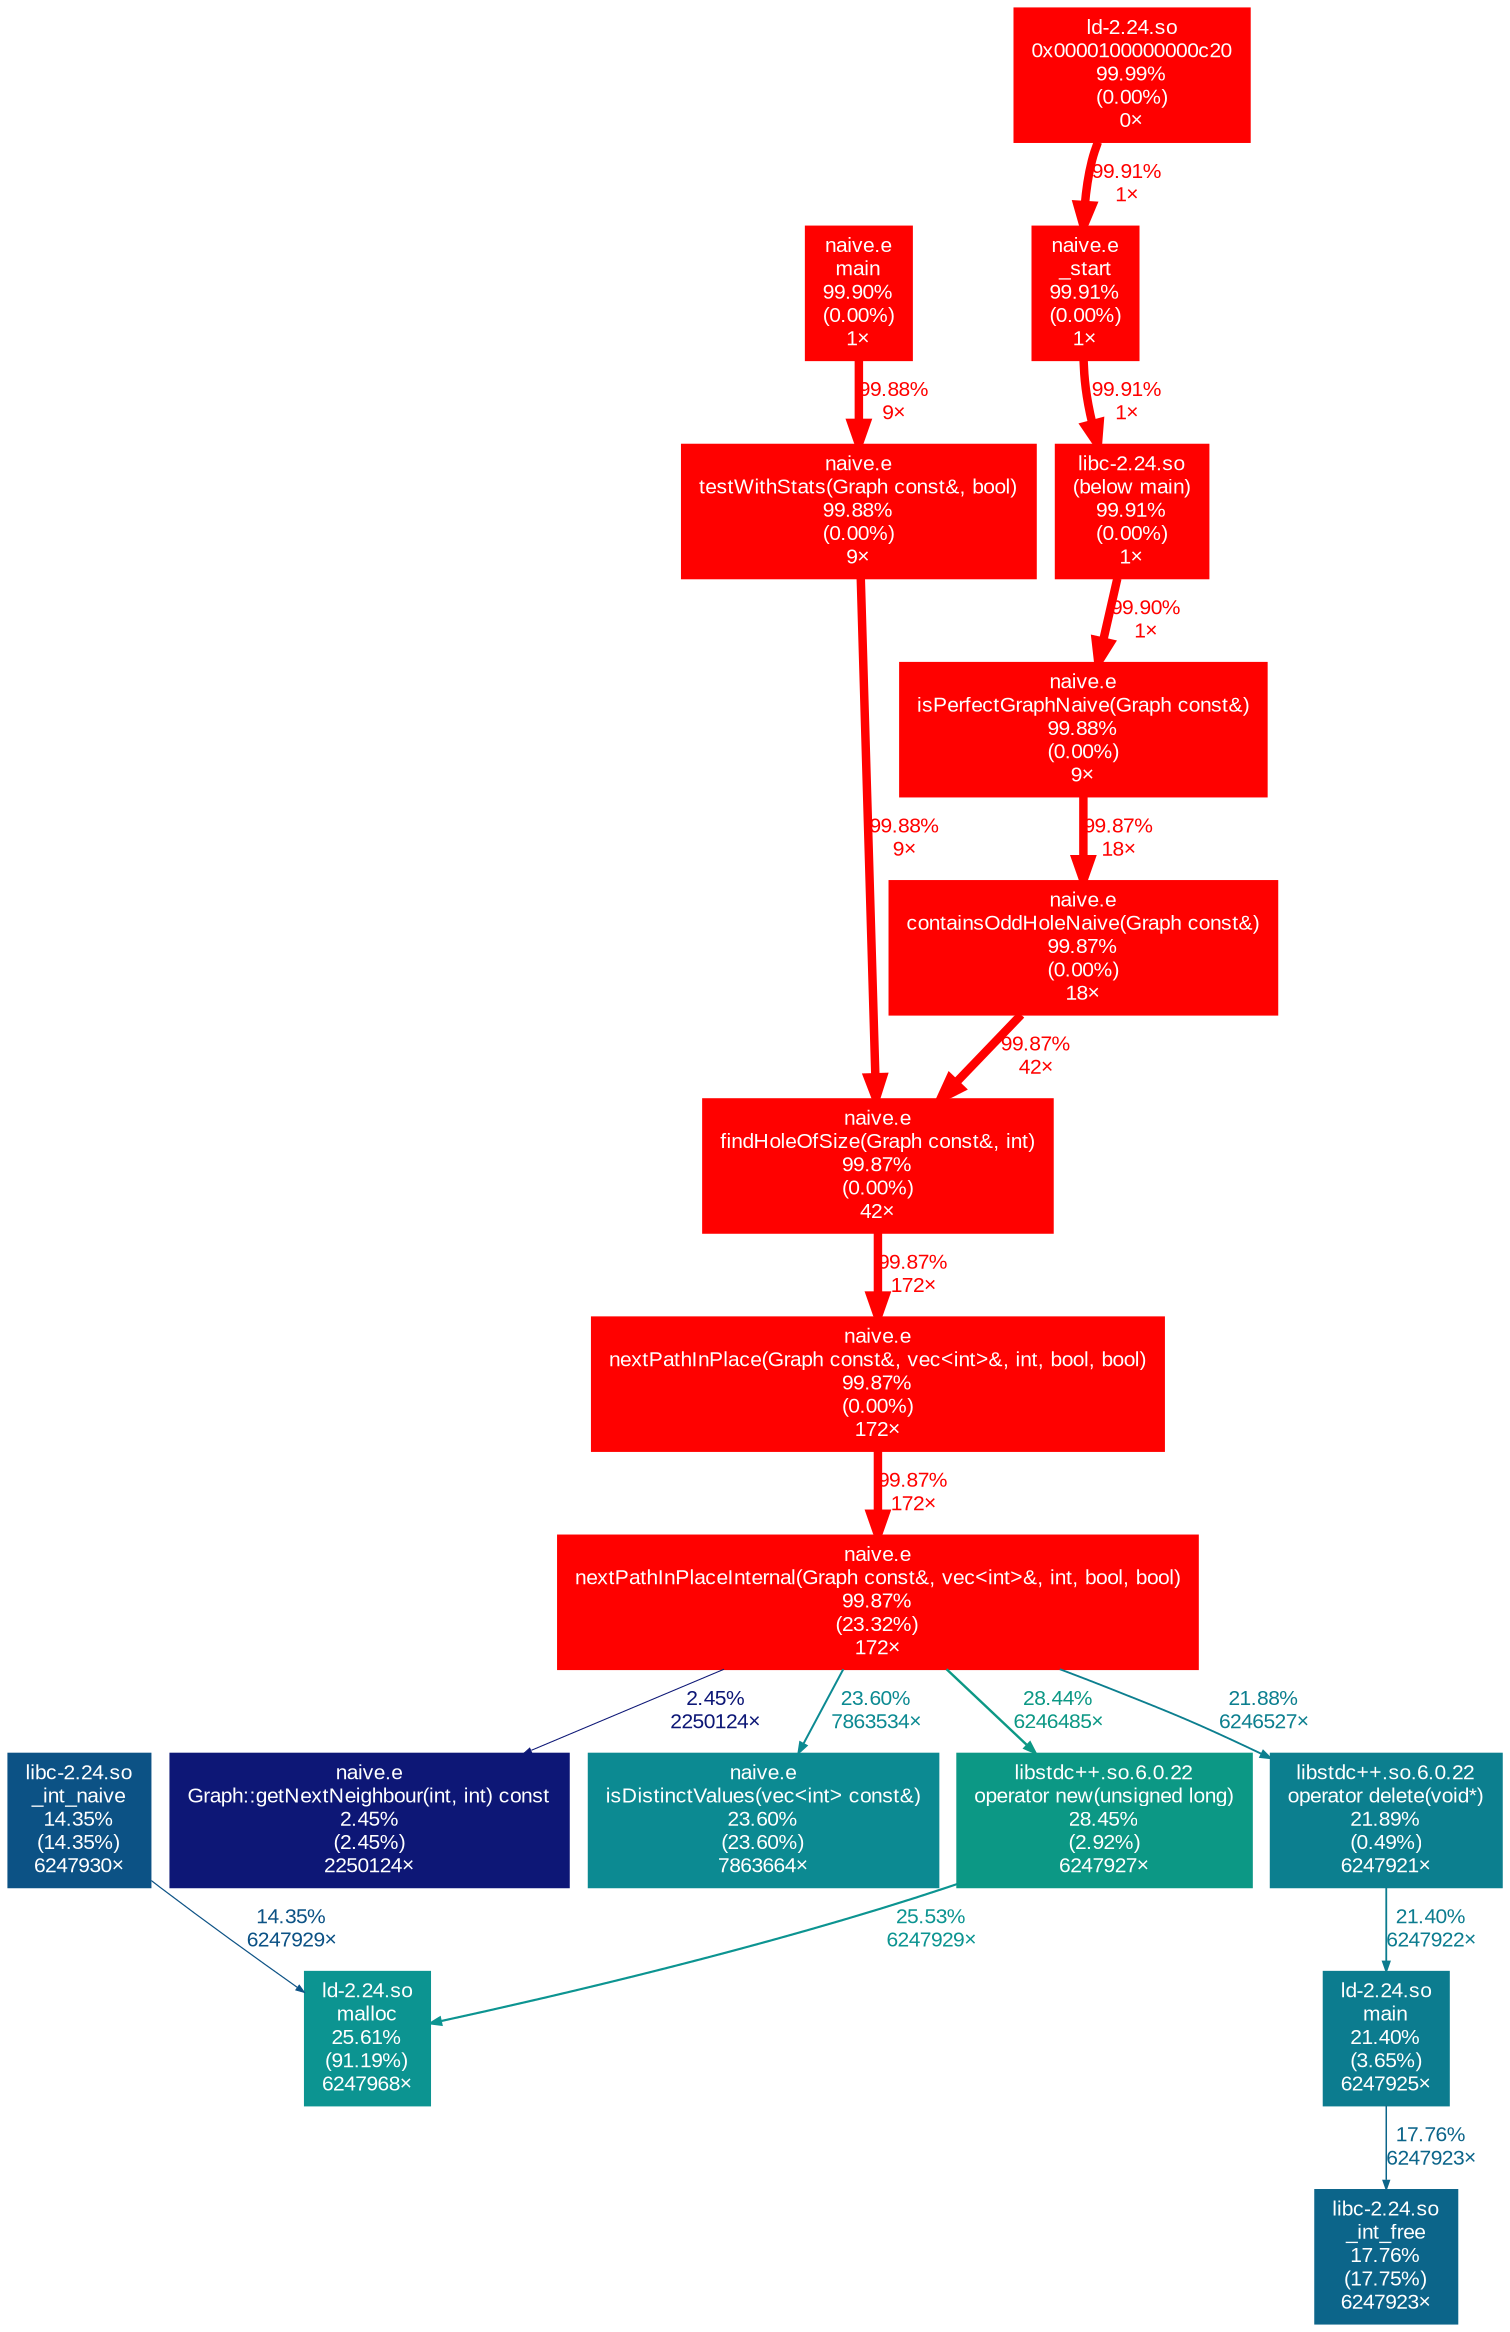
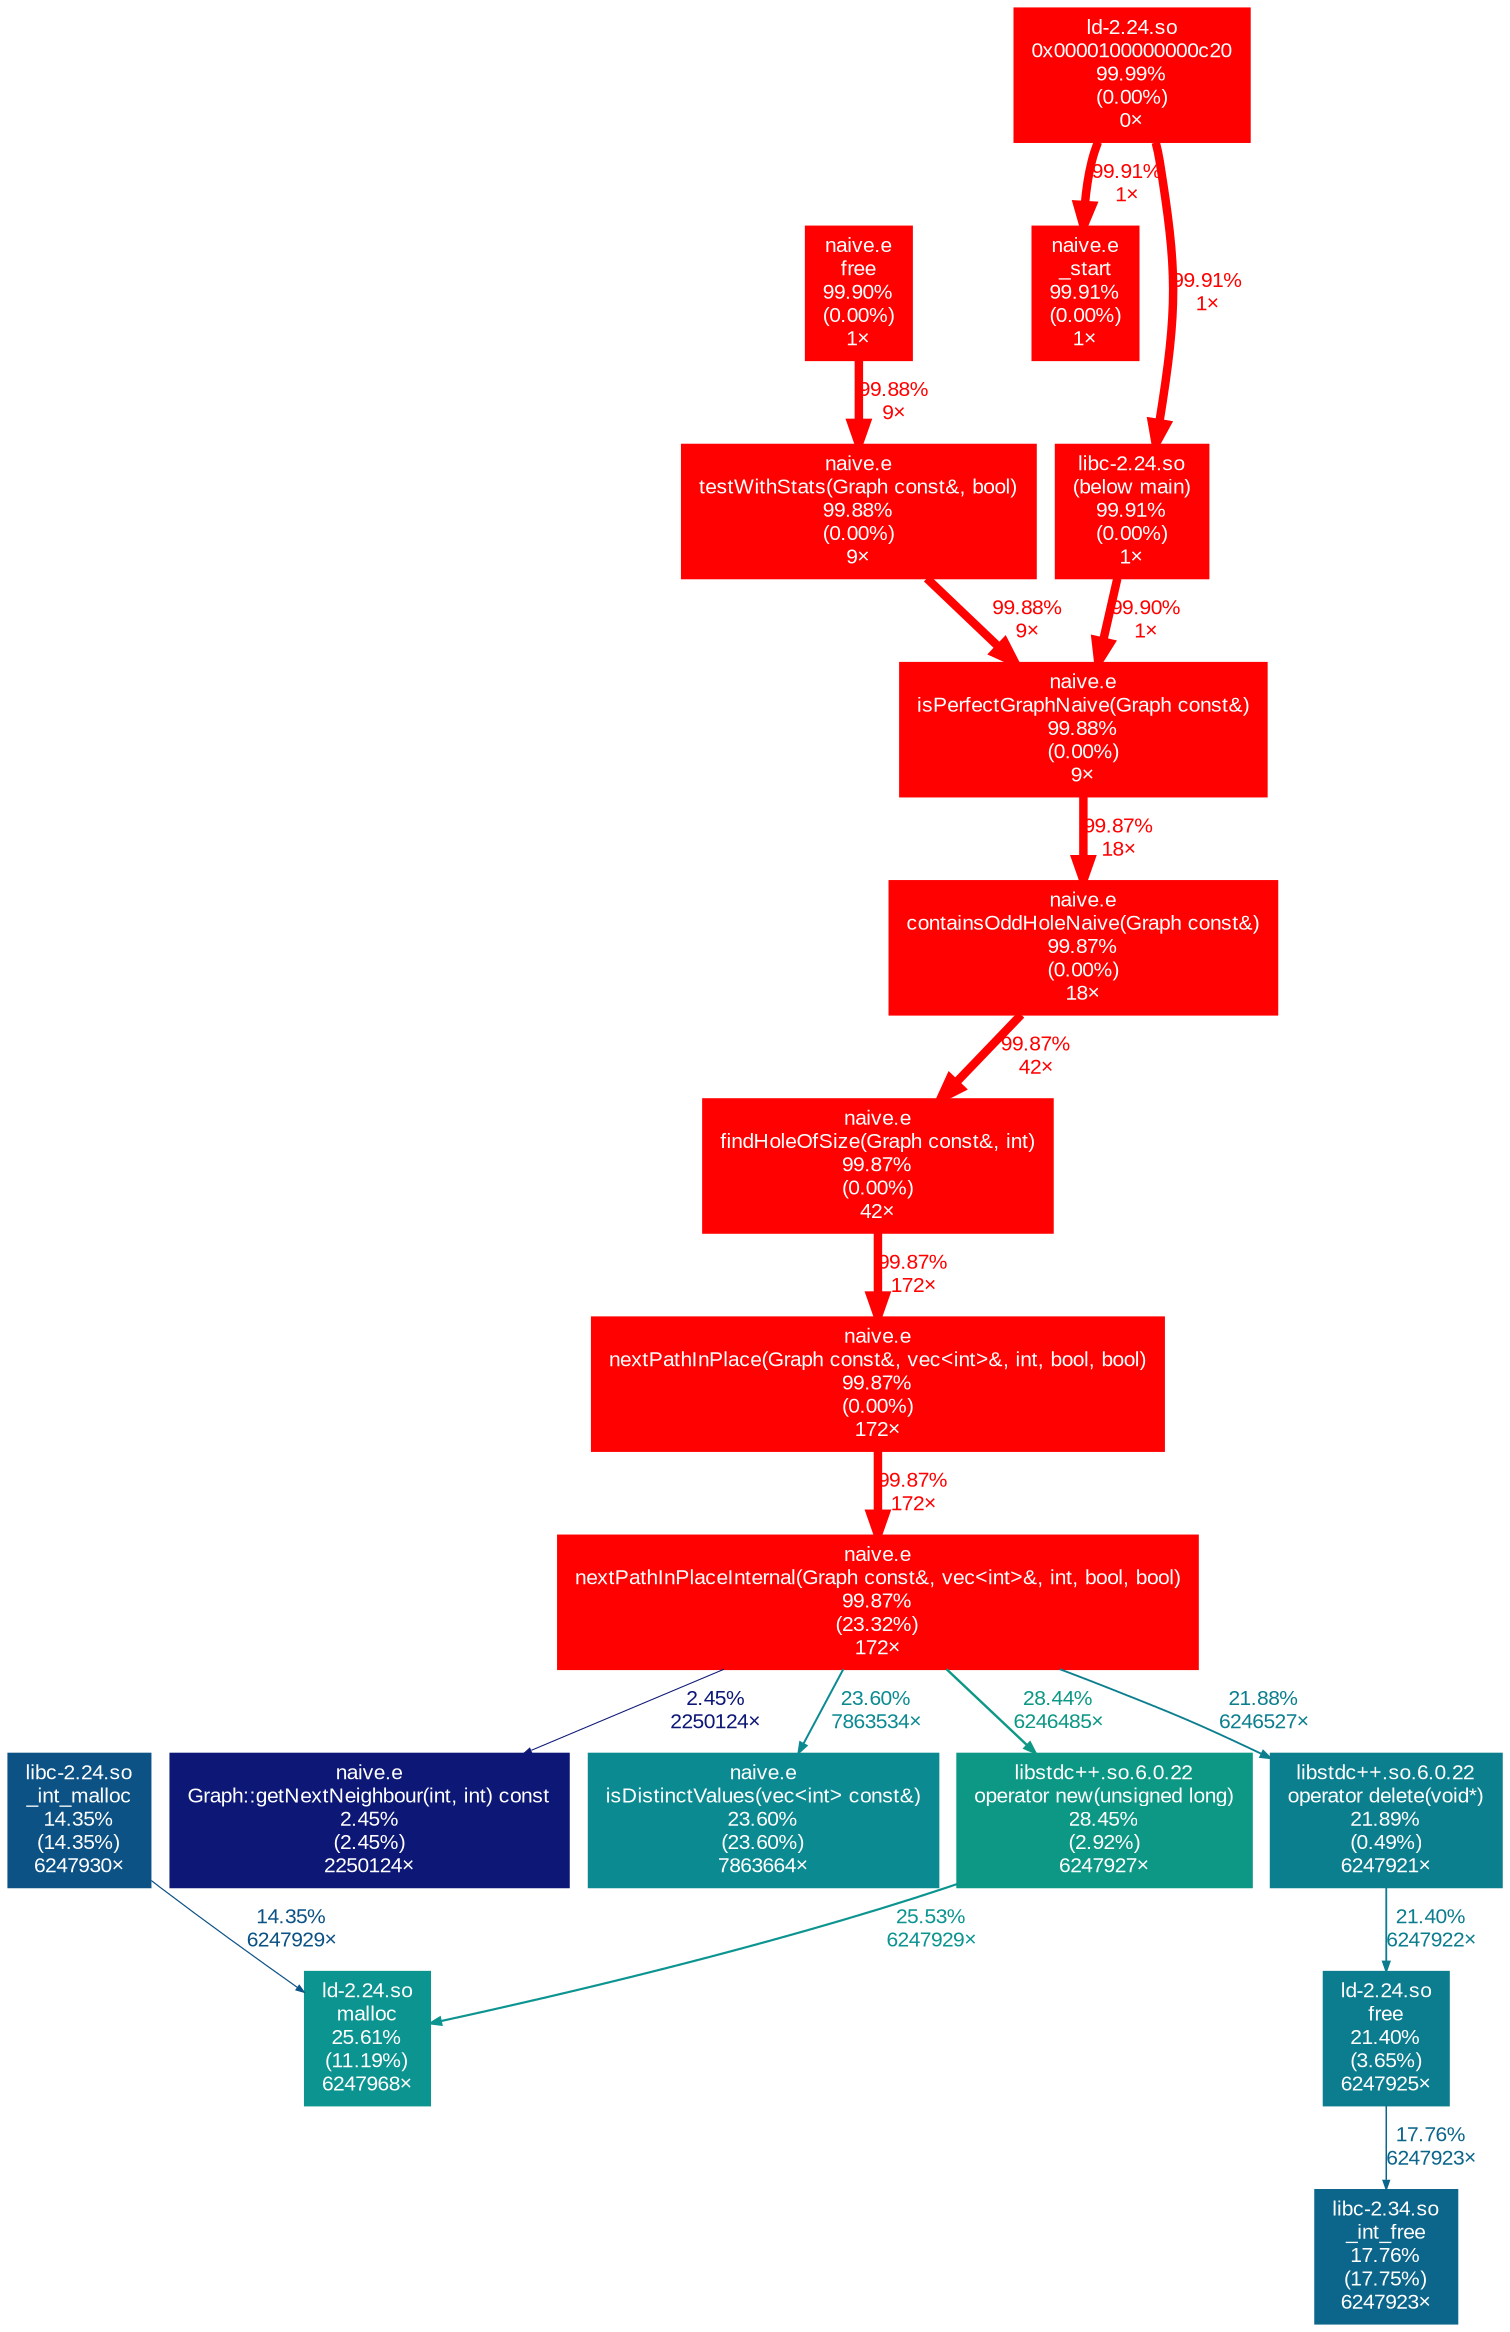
(859, 293) -> (859, 293)
(1086, 392) -> (1173, 283)
(868, 828) -> (963, 613)
(79, 1820) -> (79, 1820)
(367, 2039) -> (367, 2039)
(1386, 2039) -> (1386, 2039)
(1386, 2257) -> (1386, 2257)
